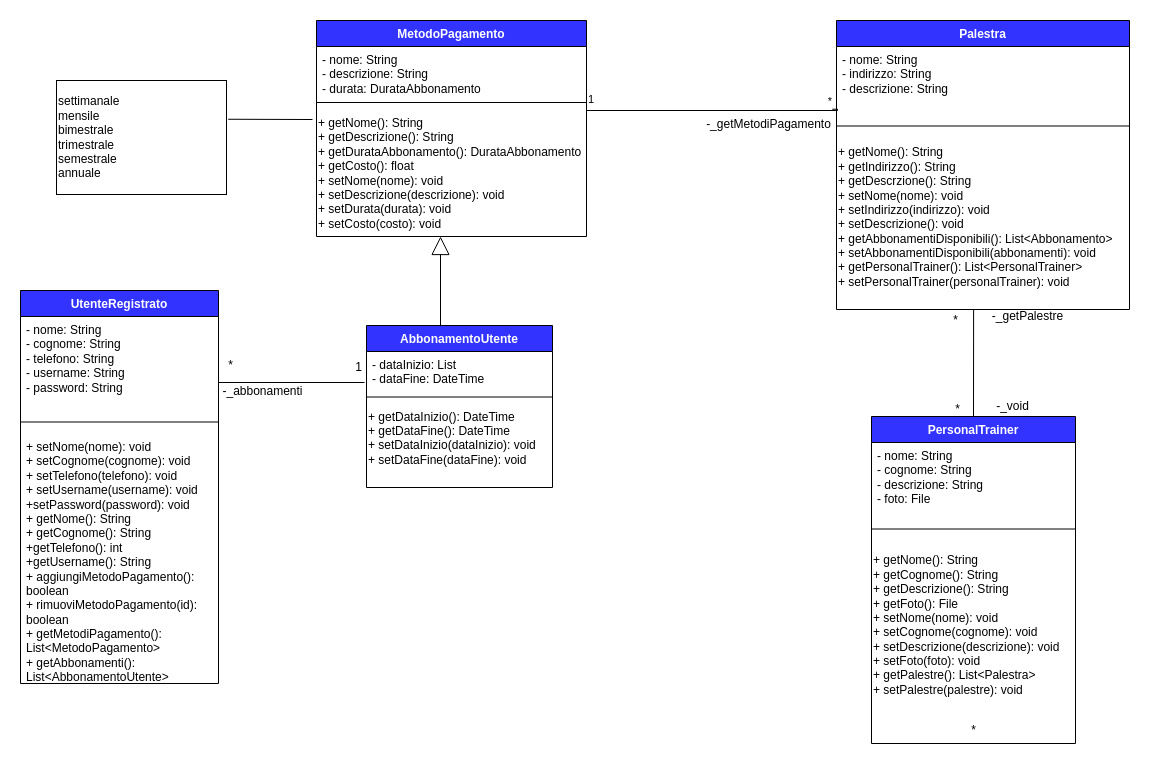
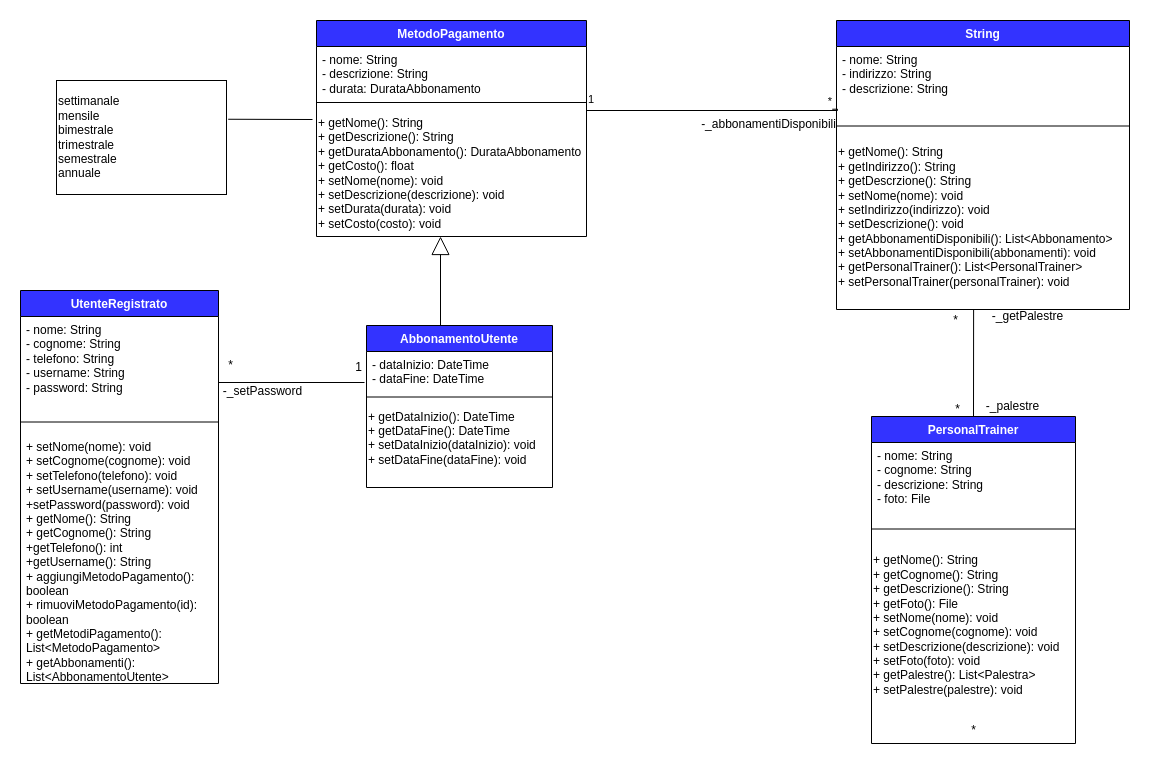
(983, 35) -> (983, 35)
(769, 125) -> (769, 125)
(432, 373) -> (437, 373)
(263, 392) -> (263, 392)
(1013, 407) -> (1013, 407)
